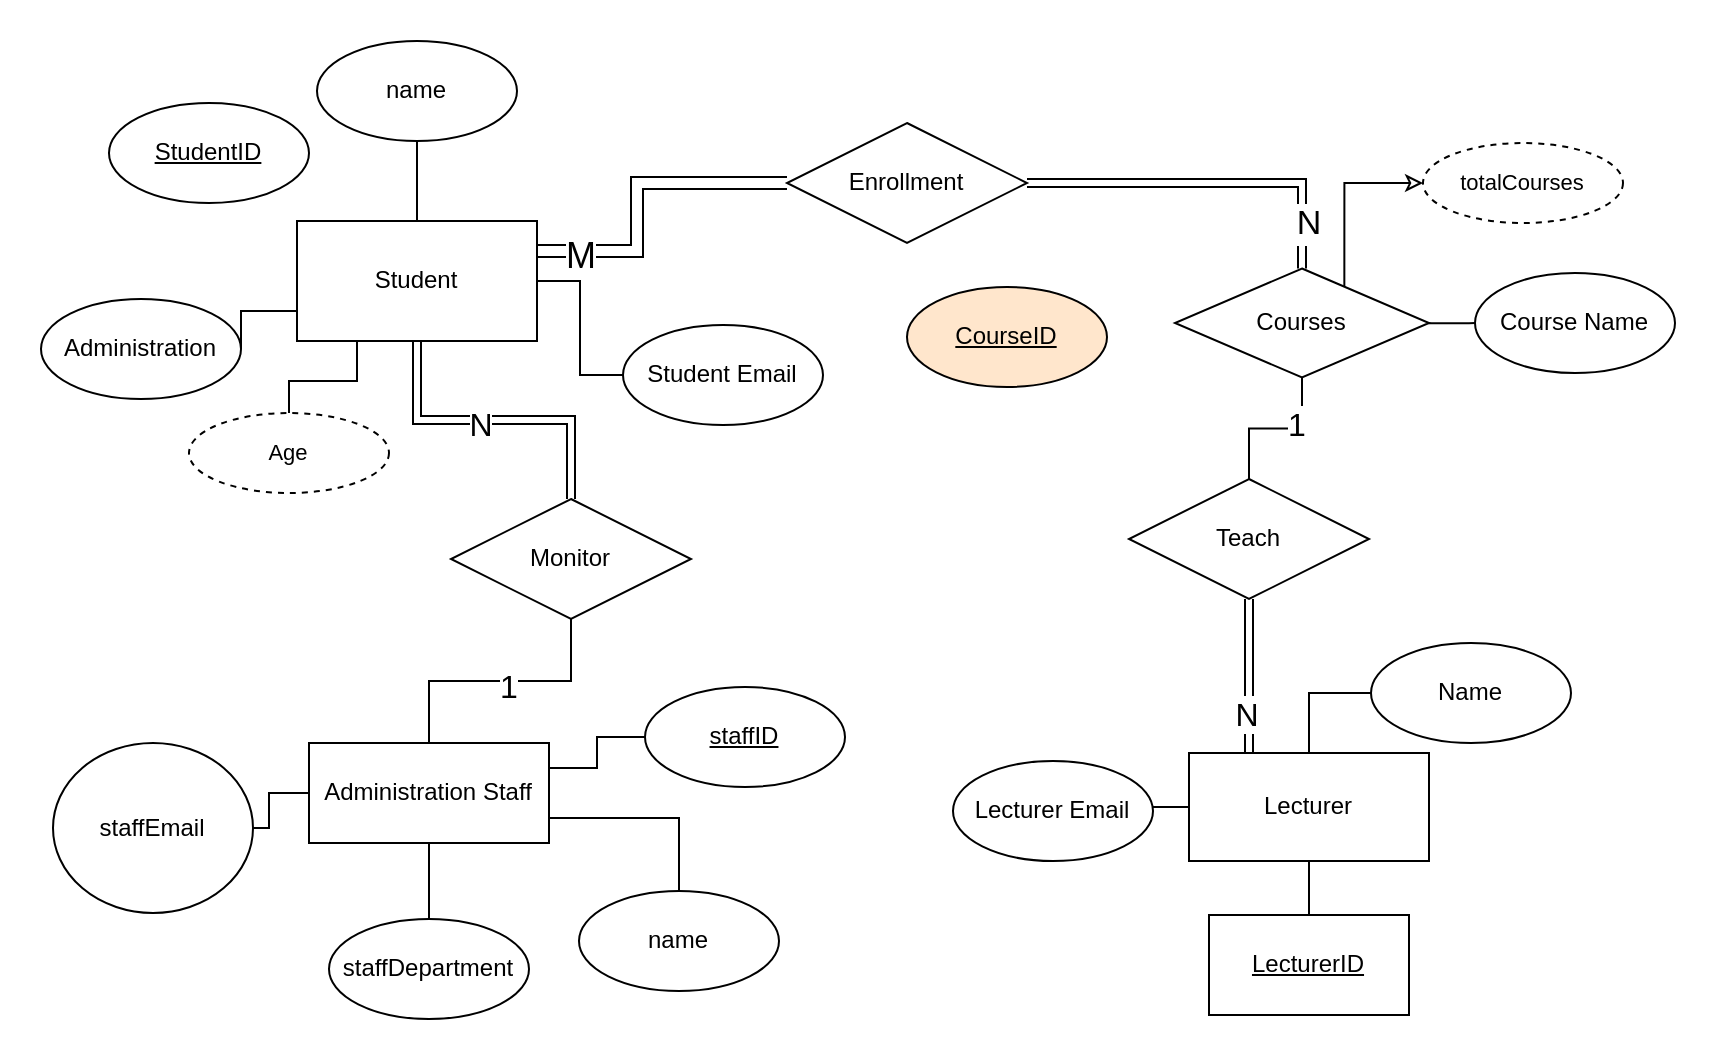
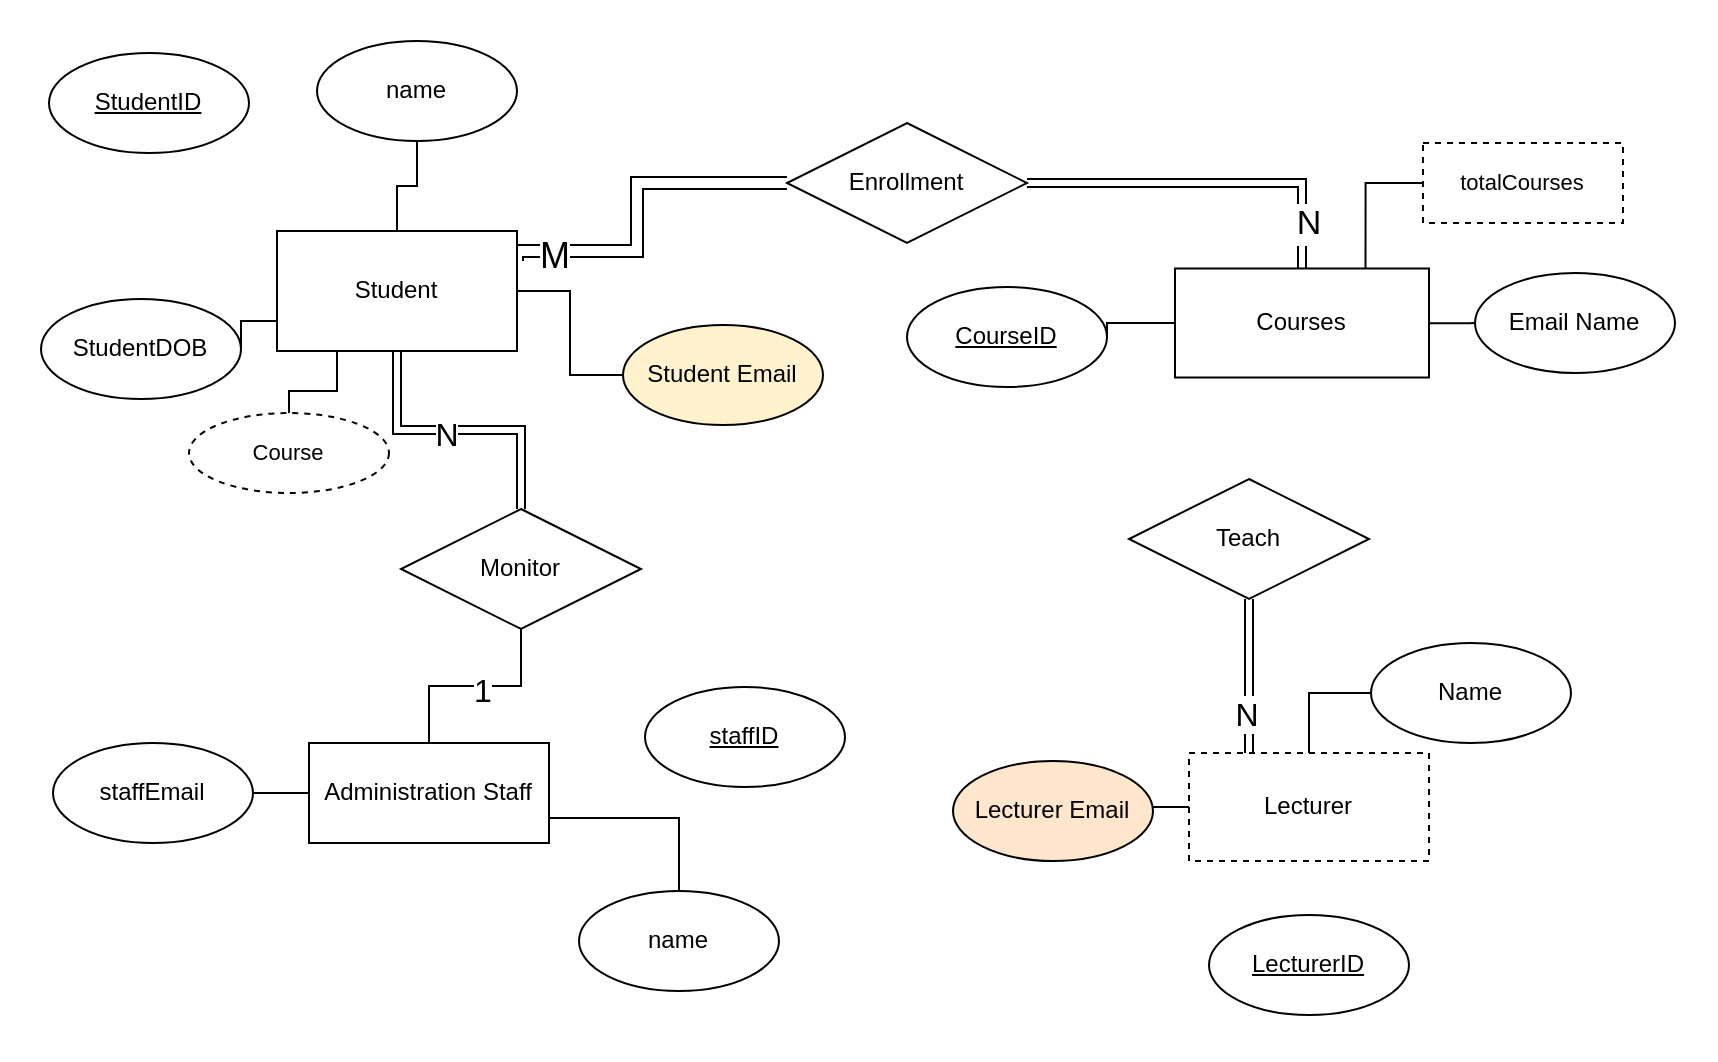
(209, 153) -> (149, 103)
(1408, 183) -> (1414, 183)
(1523, 183) -> (1523, 183)
(417, 281) -> (397, 291)
none -> (1136, 323)
(1302, 323) -> (1302, 323)
(1575, 323) -> (1575, 323)
(1007, 337) -> (1007, 337)
(141, 349) -> (141, 349)
(723, 375) -> (723, 375)
(1250, 428) -> none
(289, 453) -> (289, 453)
(571, 559) -> (521, 569)
(597, 753) -> none
(1309, 807) -> (1309, 807)
(1053, 811) -> (1053, 811)
(153, 828) -> (153, 793)
(429, 881) -> none
(1309, 888) -> none
(1309, 965) -> (1309, 965)
(429, 969) -> none
